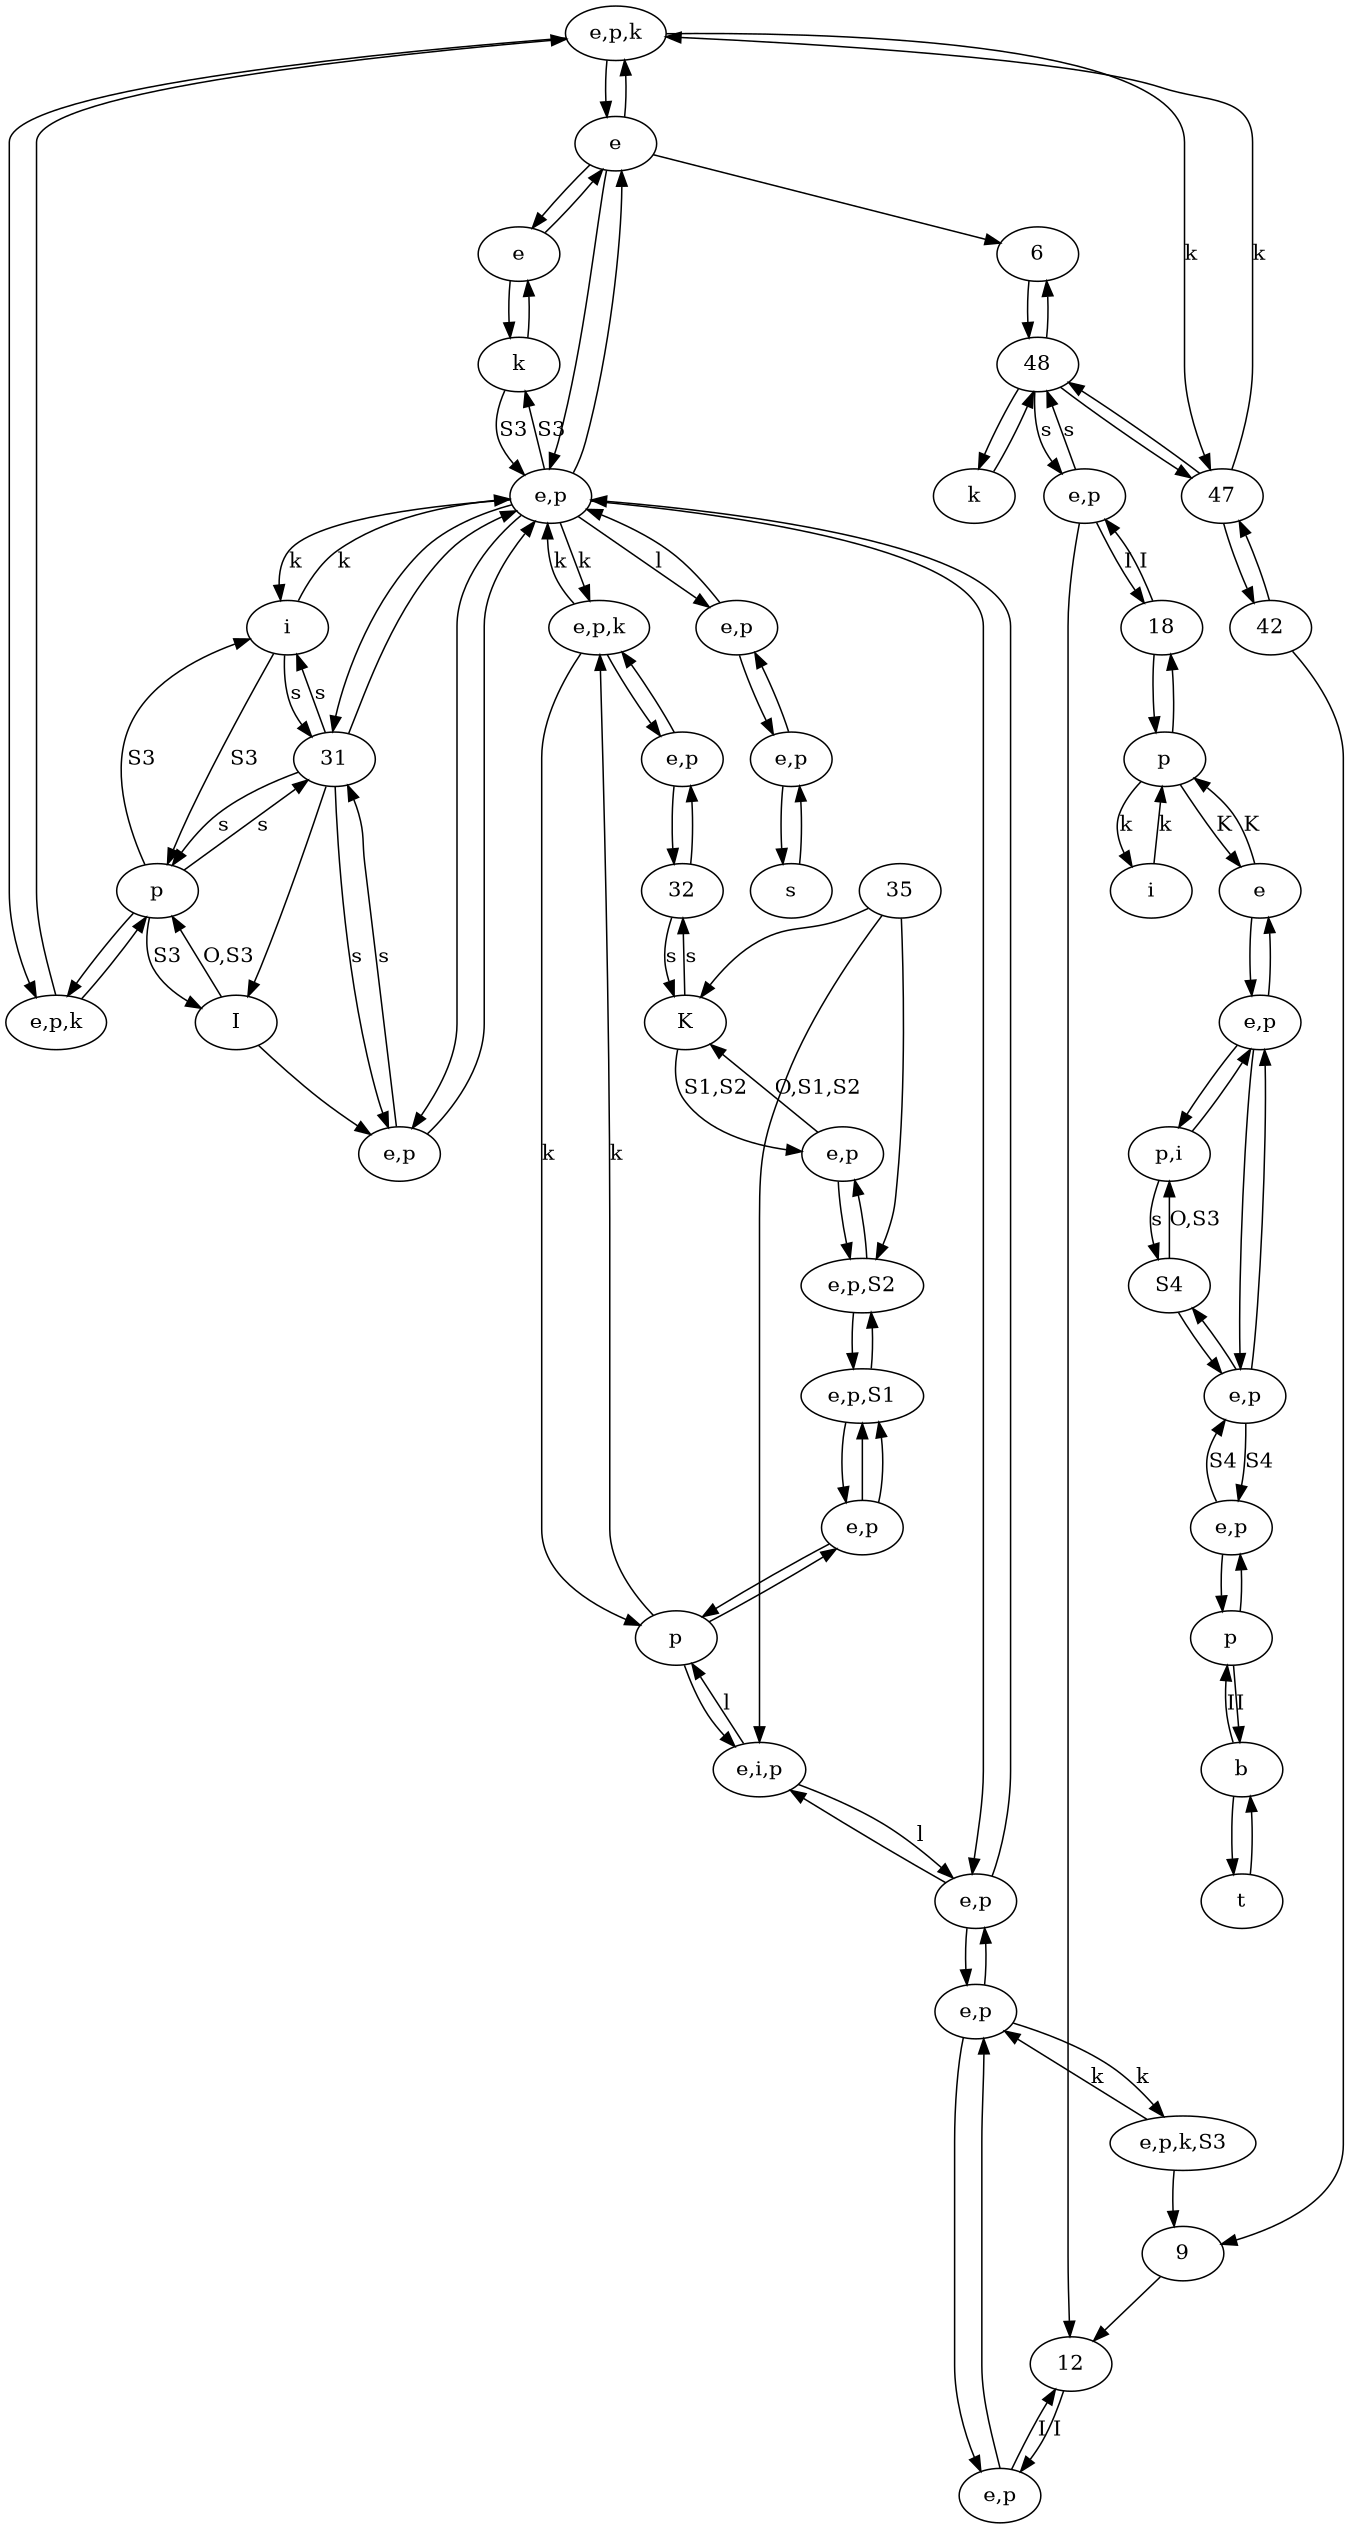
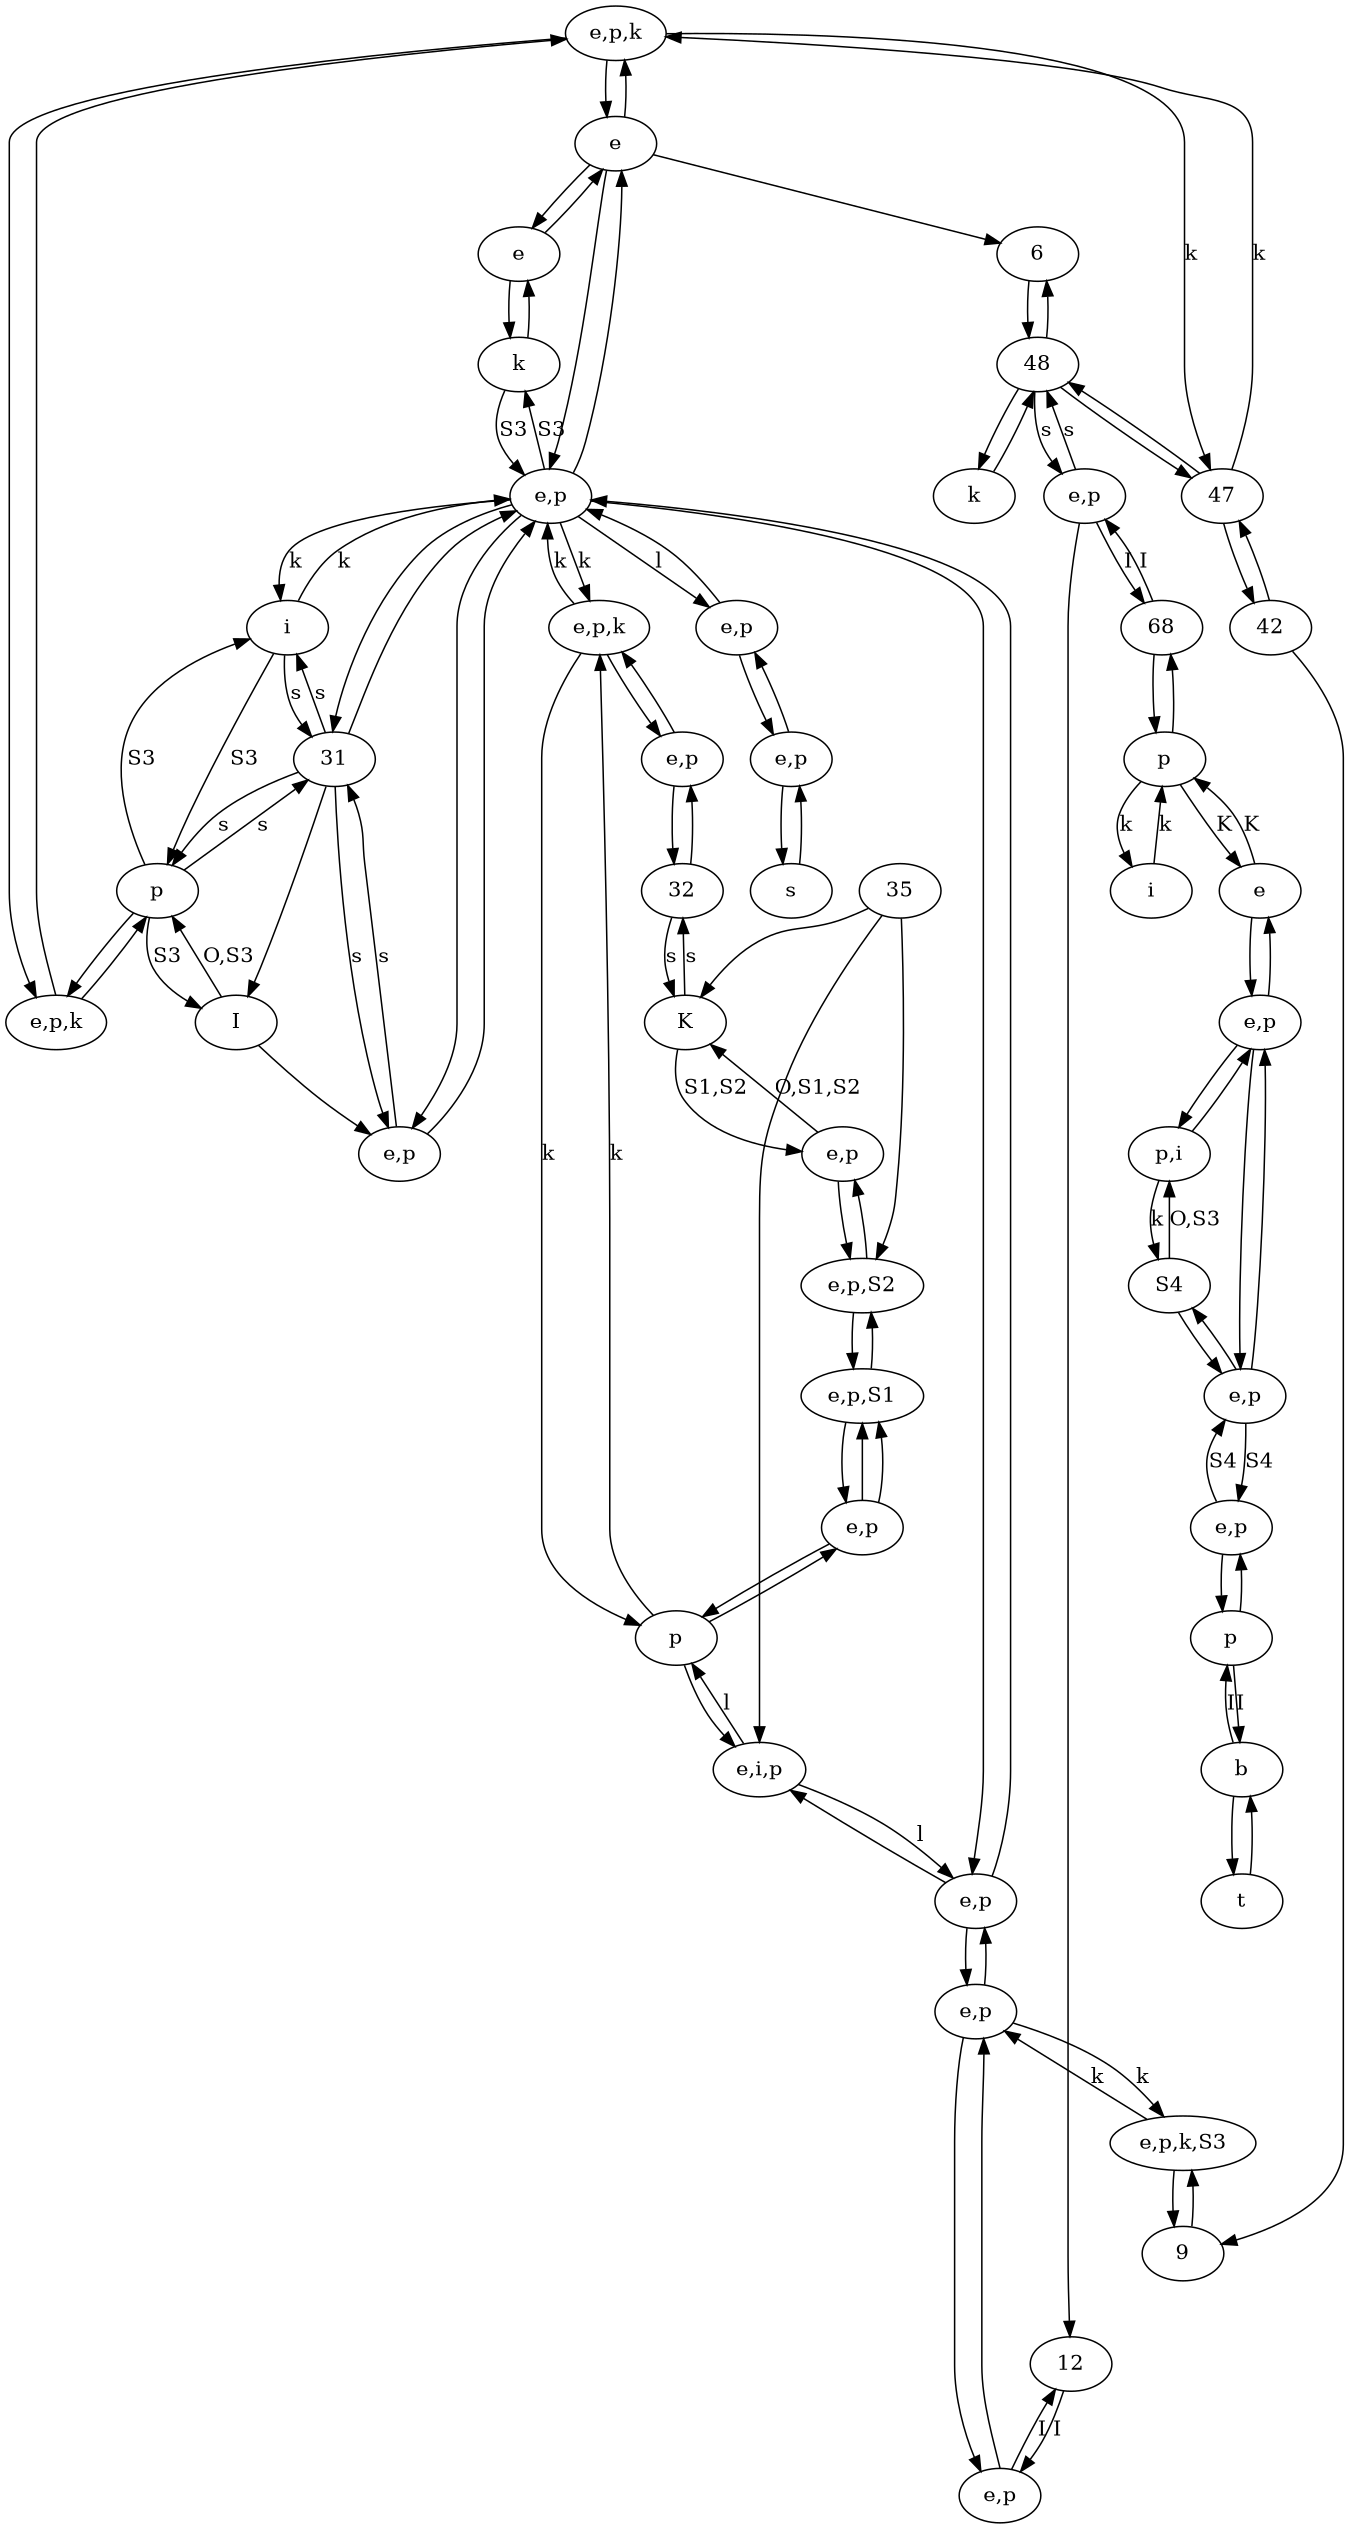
(1162, 628) -> (1162, 628)
(1157, 1220) -> (1157, 1220)
(1133, 2303) -> (1193, 2206)
